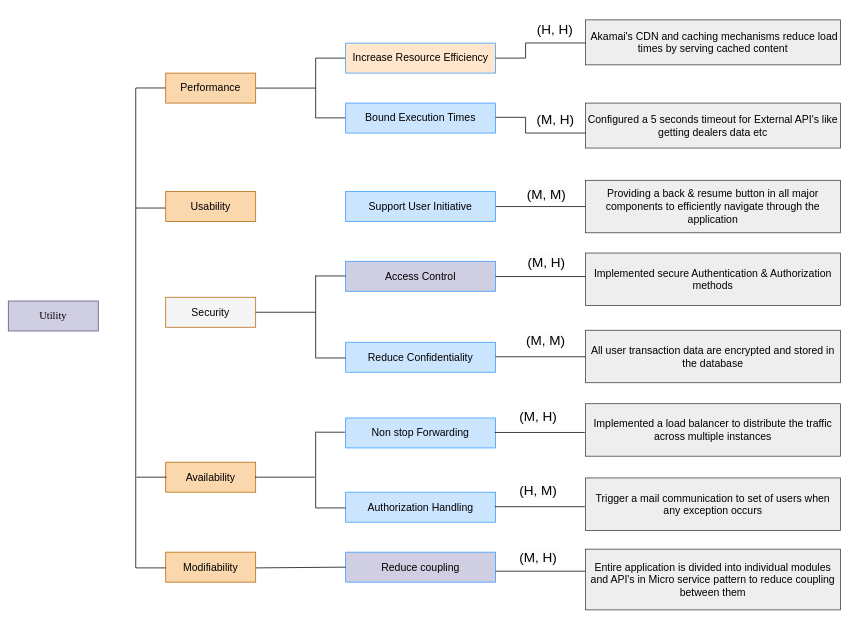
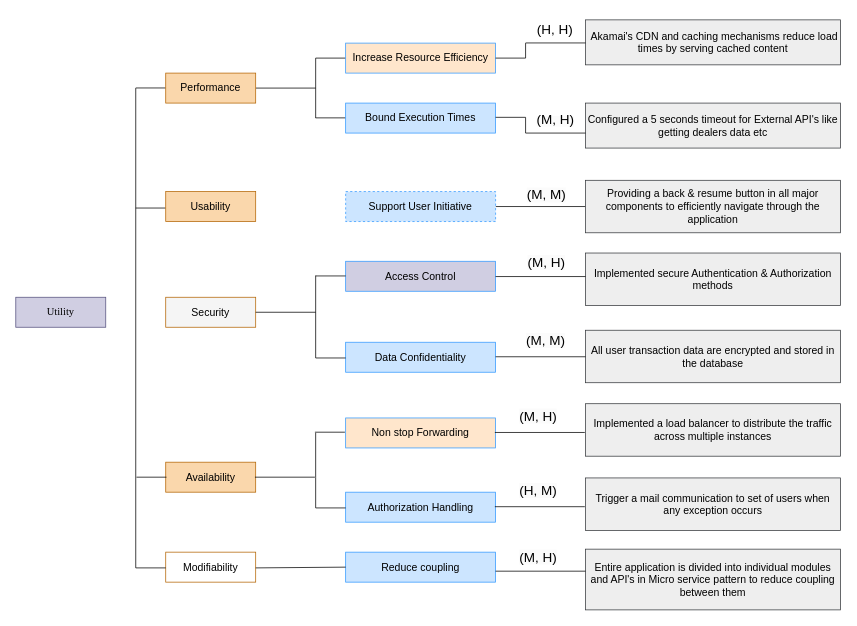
(420, 207) -> (420, 207)
(53, 316) -> (60, 312)
(420, 357) -> (420, 357)
(420, 433) -> (420, 433)
(210, 567) -> (210, 567)
(420, 567) -> (420, 567)
